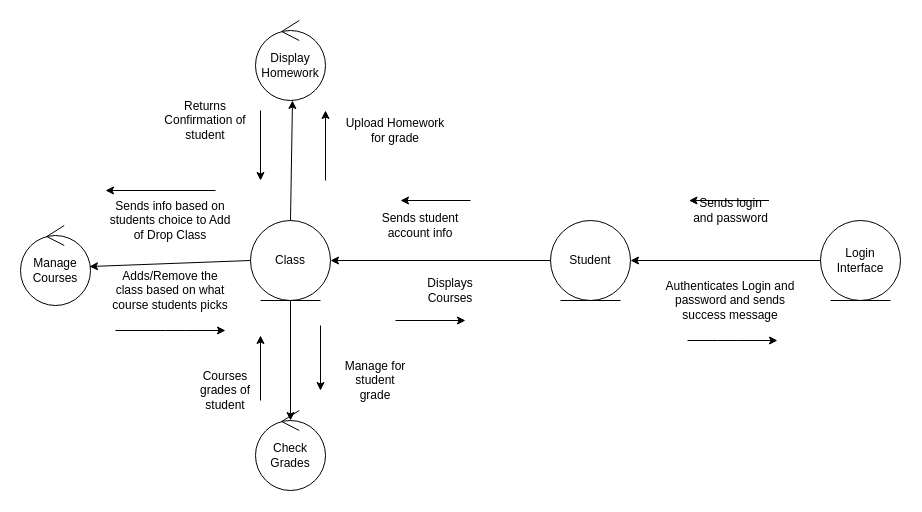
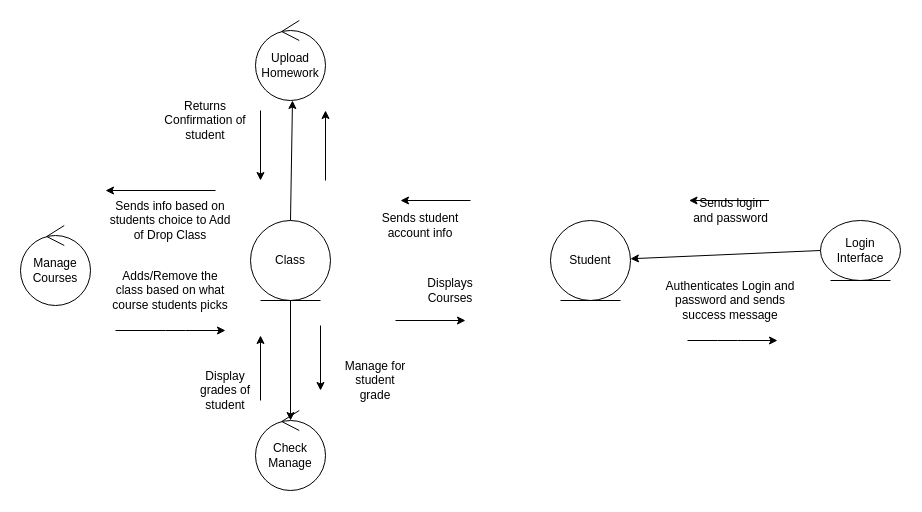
(291, 66) -> (291, 66)
(396, 131) -> none
(443, 261) -> none
(861, 261) -> (861, 251)
(173, 263) -> none
(226, 391) -> (226, 391)
(291, 456) -> (291, 456)
